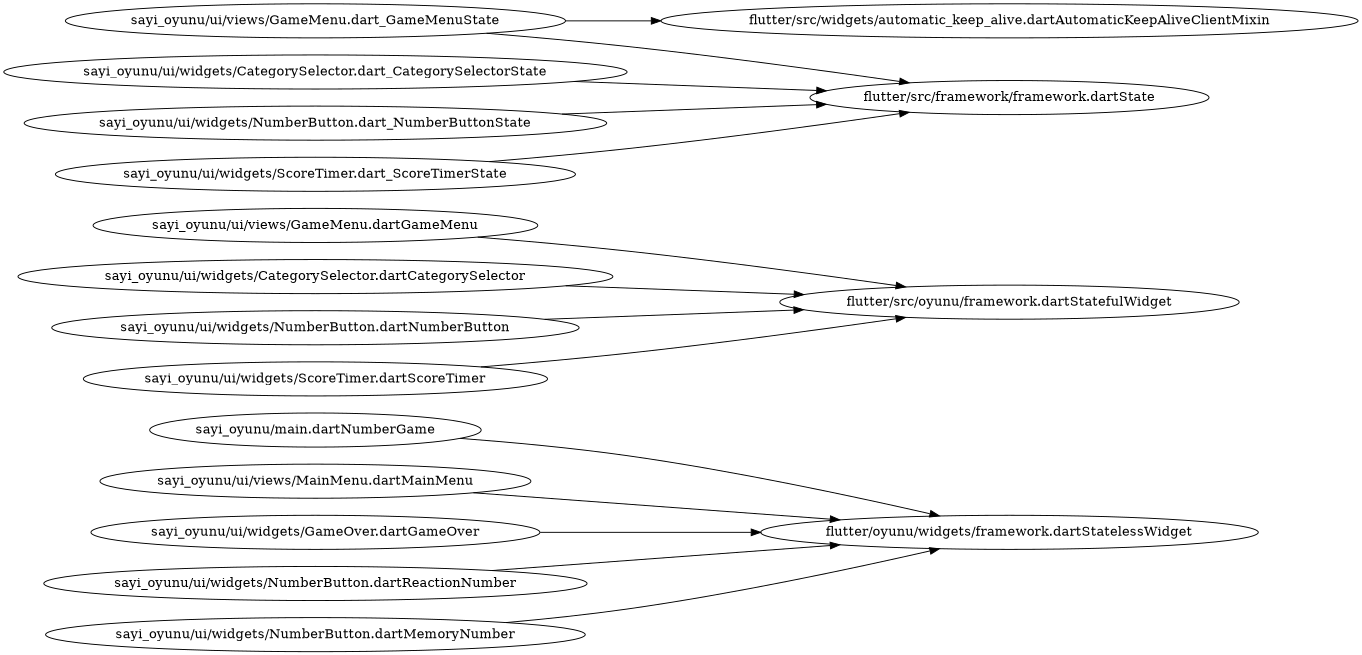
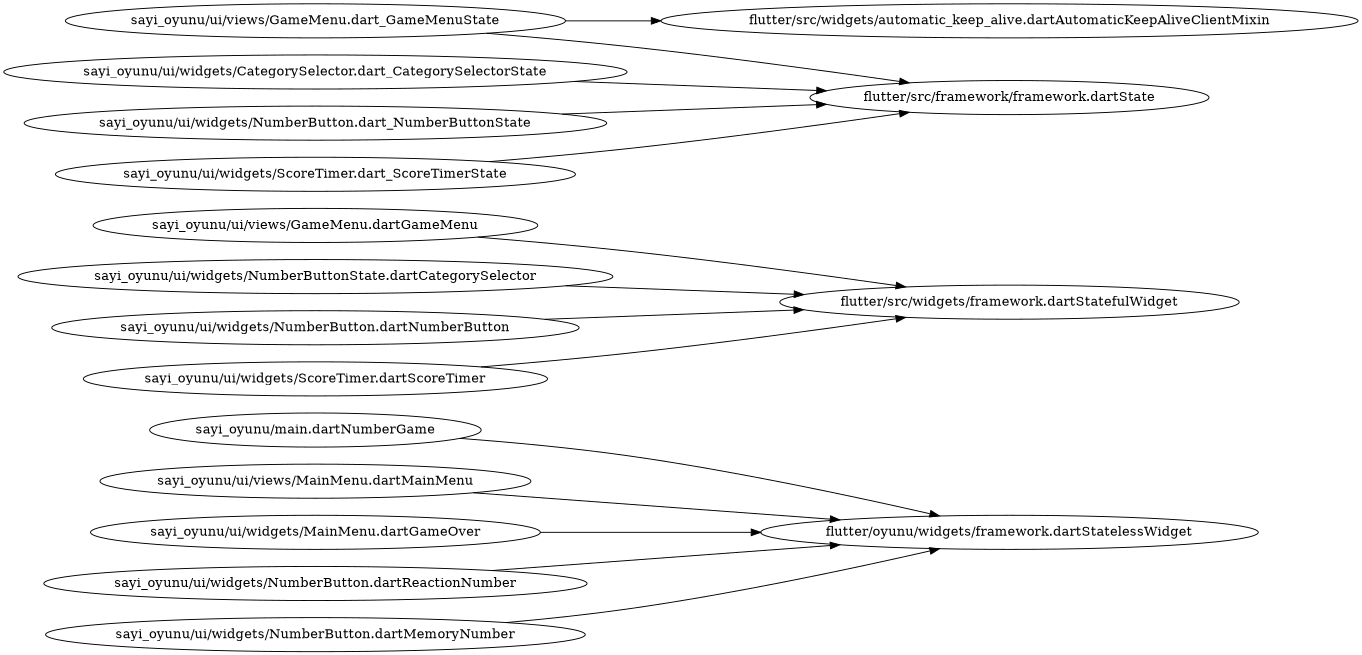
(315, 277) -> (315, 277)
(1009, 302) -> (1009, 302)
(315, 532) -> (315, 532)
